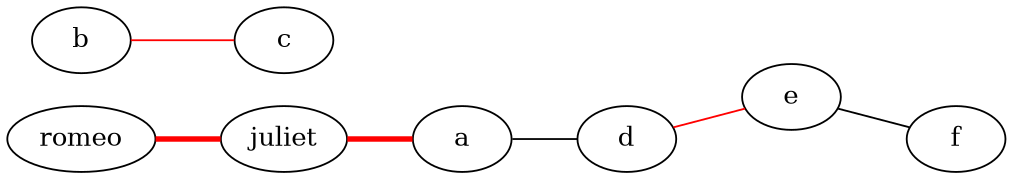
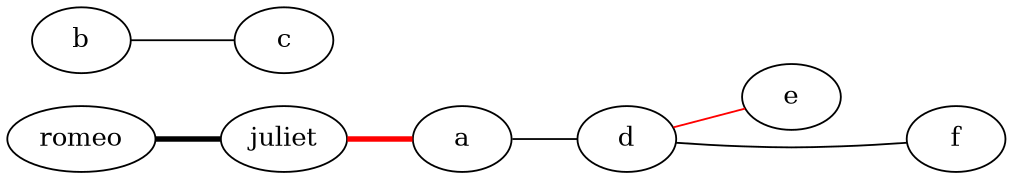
(183, 40) -> (183, 40)
(874, 118) -> (791, 147)
(188, 139) -> (188, 139)
